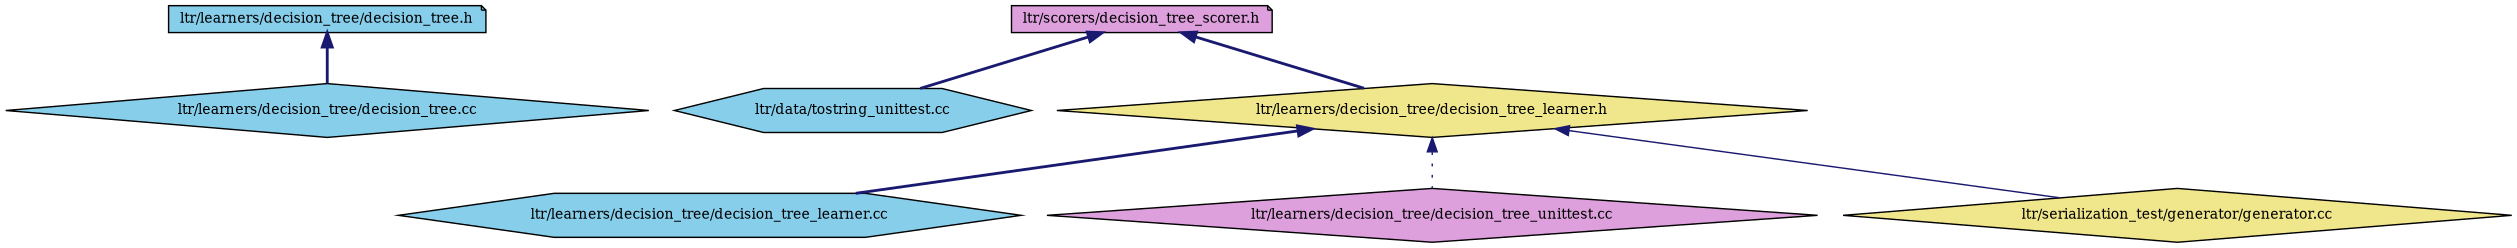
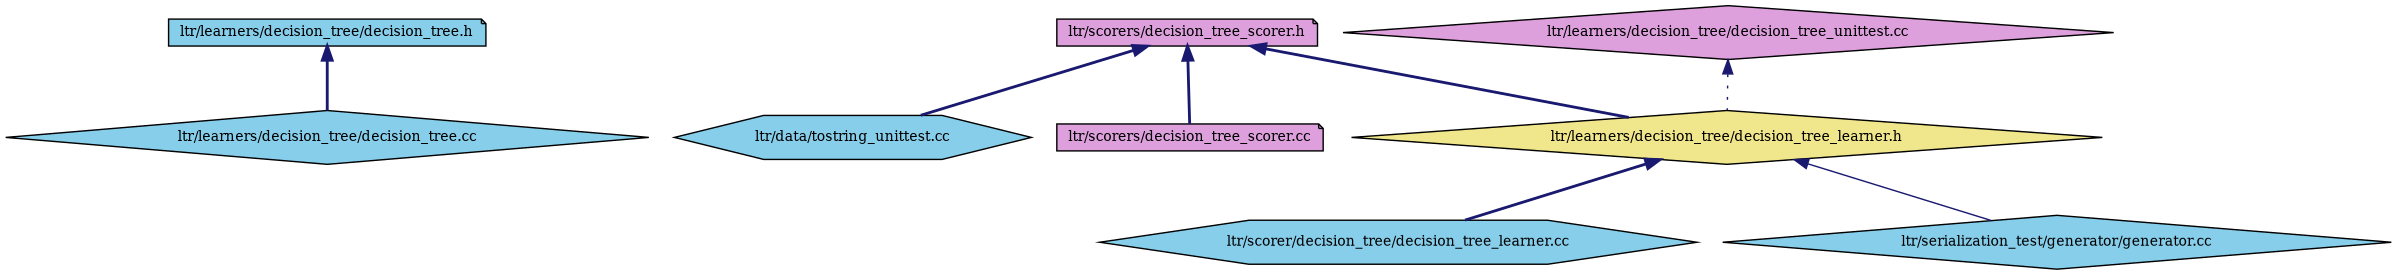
none -> (1190, 137)
(1432, 170) -> (1728, 92)
(710, 215) -> (1398, 242)
(2177, 215) -> (2057, 242)
